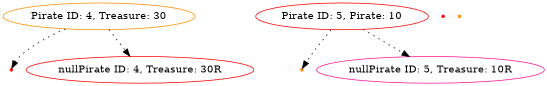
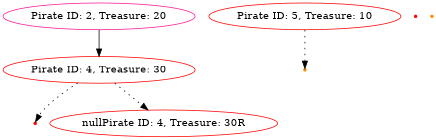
(99, 16) -> (99, 70)
none -> (99, 16)
(342, 16) -> (305, 16)
(430, 70) -> none
